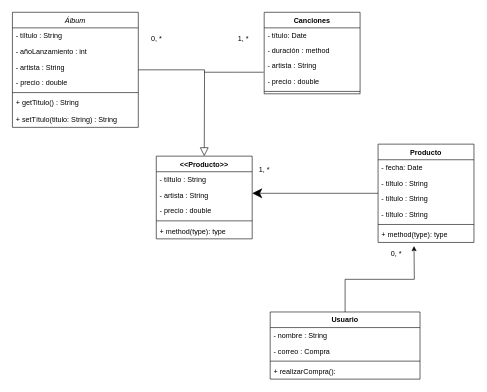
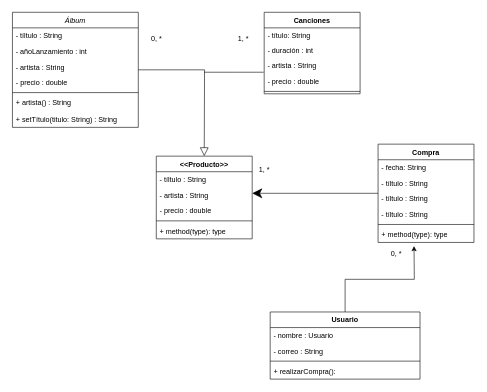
(292, 36) -> (295, 36)
(302, 51) -> (295, 51)
(53, 103) -> (50, 103)
(426, 153) -> (426, 153)
(405, 168) -> (408, 168)
(303, 336) -> (305, 336)
(304, 352) -> (303, 352)
